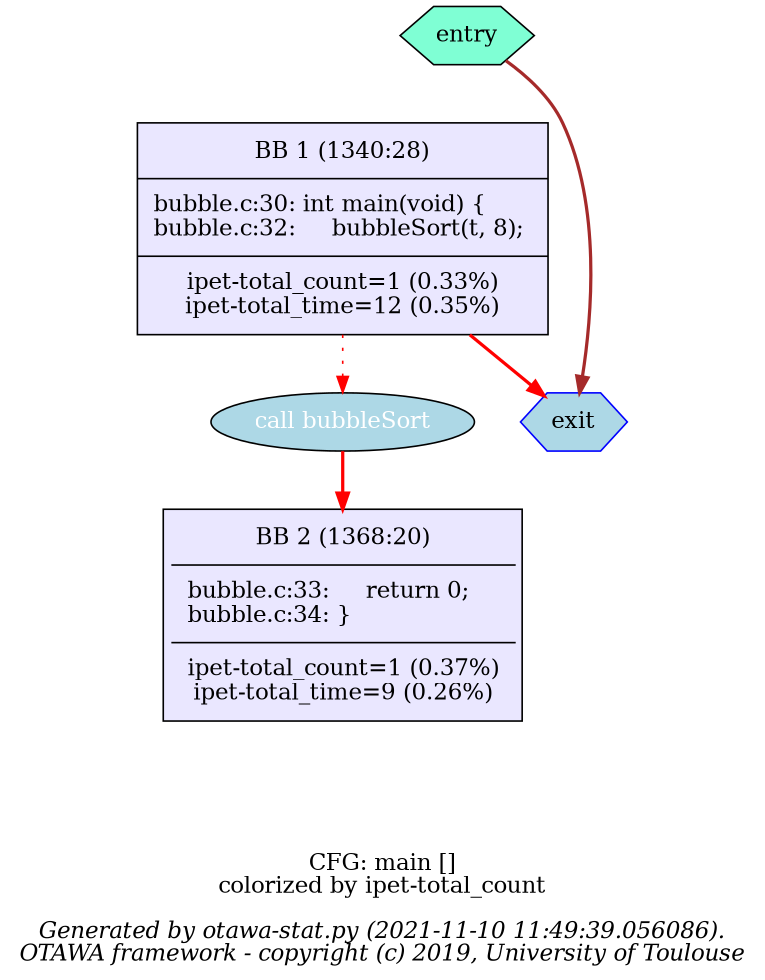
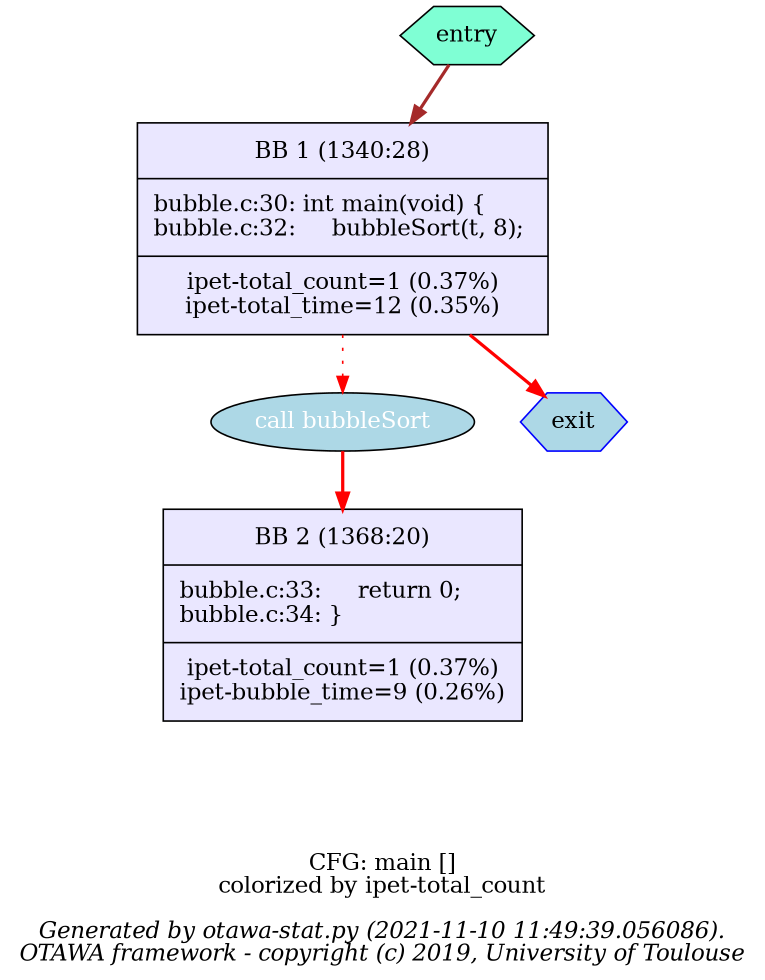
(586, 206) -> (435, 87)
(343, 282) -> (343, 282)
(344, 693) -> (343, 693)
